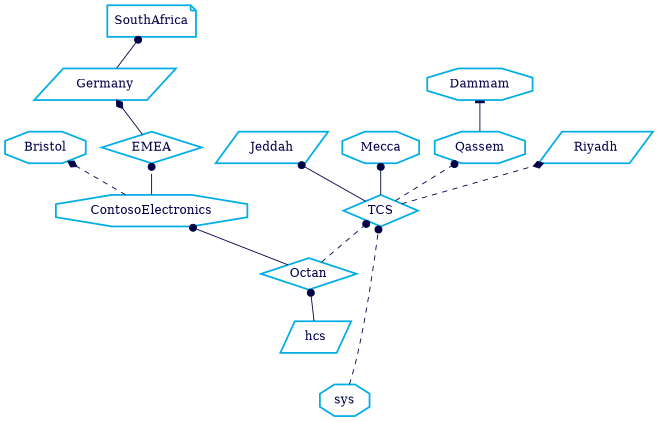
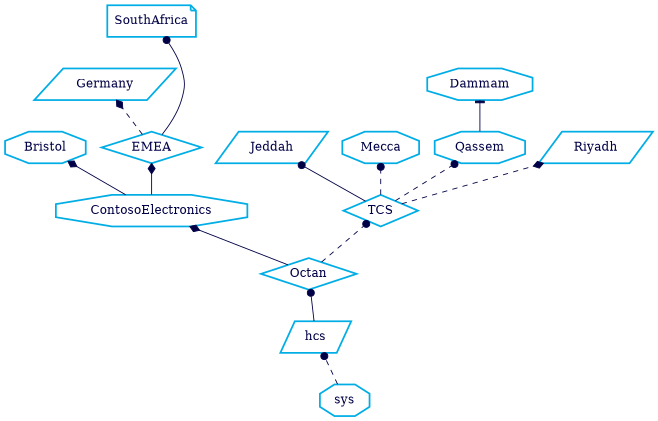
(126, 55) -> (184, 90)
(133, 121) -> (133, 121)
(101, 181) -> (101, 181)
(381, 183) -> (381, 183)
(152, 184) -> (152, 184)
(242, 247) -> (242, 247)
(366, 309) -> (332, 372)
